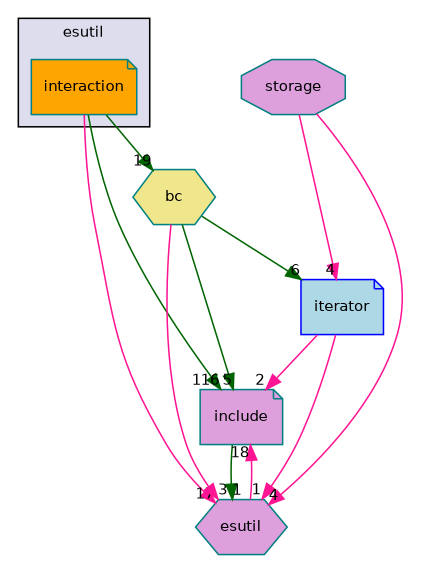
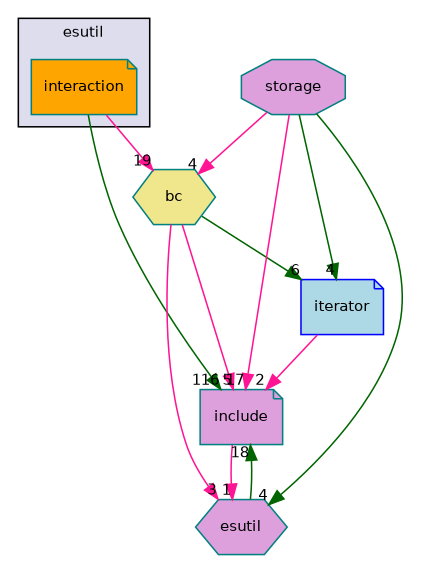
(124, 137) -> (124, 137)
none -> (238, 138)
(316, 190) -> (316, 190)
none -> (269, 244)
(205, 300) -> (205, 300)
(401, 313) -> (401, 313)
(112, 315) -> none
(310, 414) -> none
(231, 465) -> (231, 465)
(252, 480) -> (252, 480)
